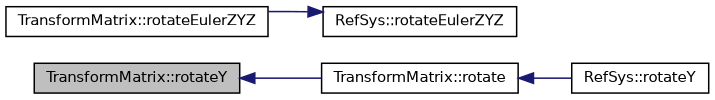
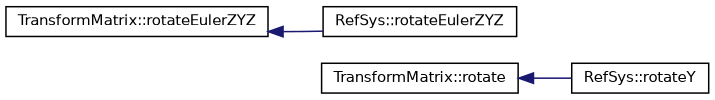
(288, 12) -> (303, 31)
(137, 78) -> none
